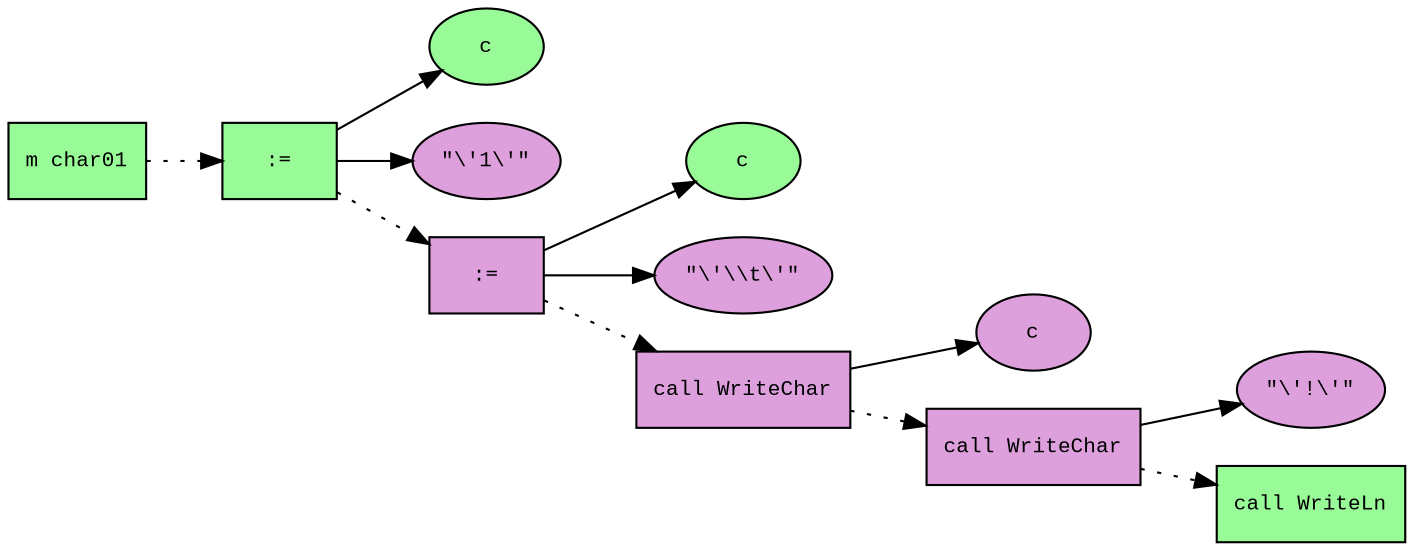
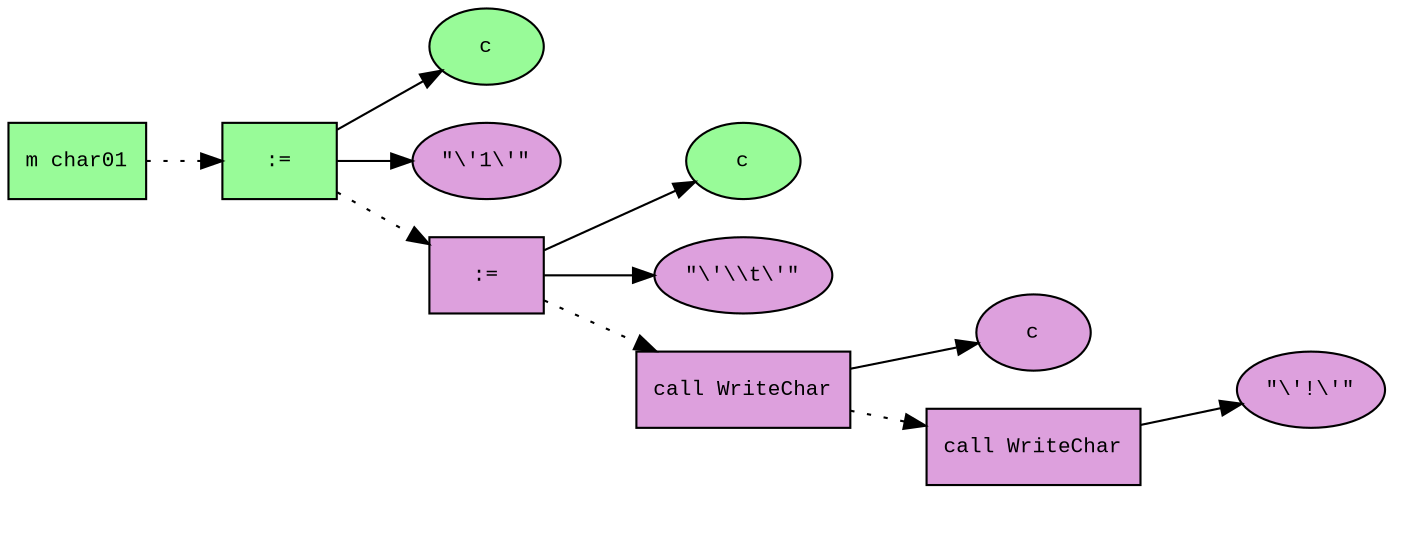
(1311, 504) -> none
